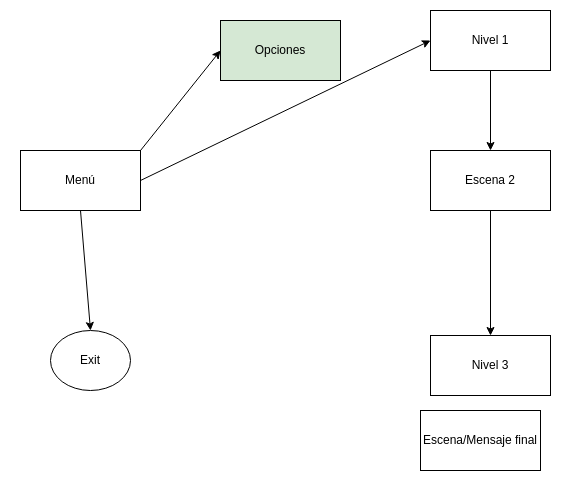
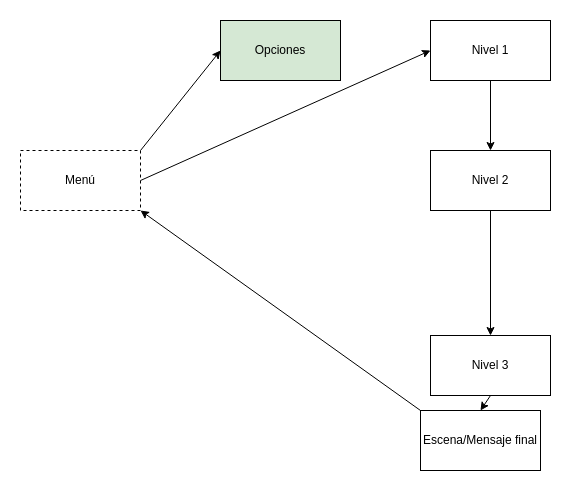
(491, 41) -> (491, 51)
(81, 181) -> (81, 181)
(491, 181) -> (491, 181)
(85, 267) -> none
none -> (283, 313)
(91, 361) -> none
none -> (488, 400)
